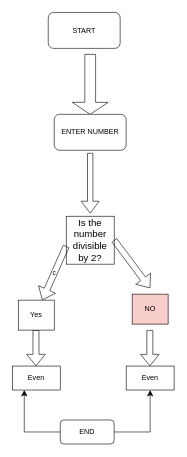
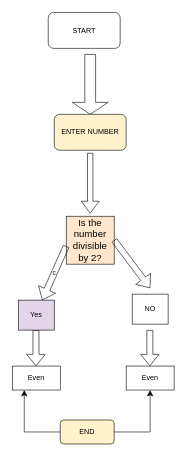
(90, 132) -> (90, 132)
(90, 240) -> (90, 240)
(150, 309) -> (150, 309)
(36, 315) -> (36, 315)
(87, 432) -> (87, 432)
